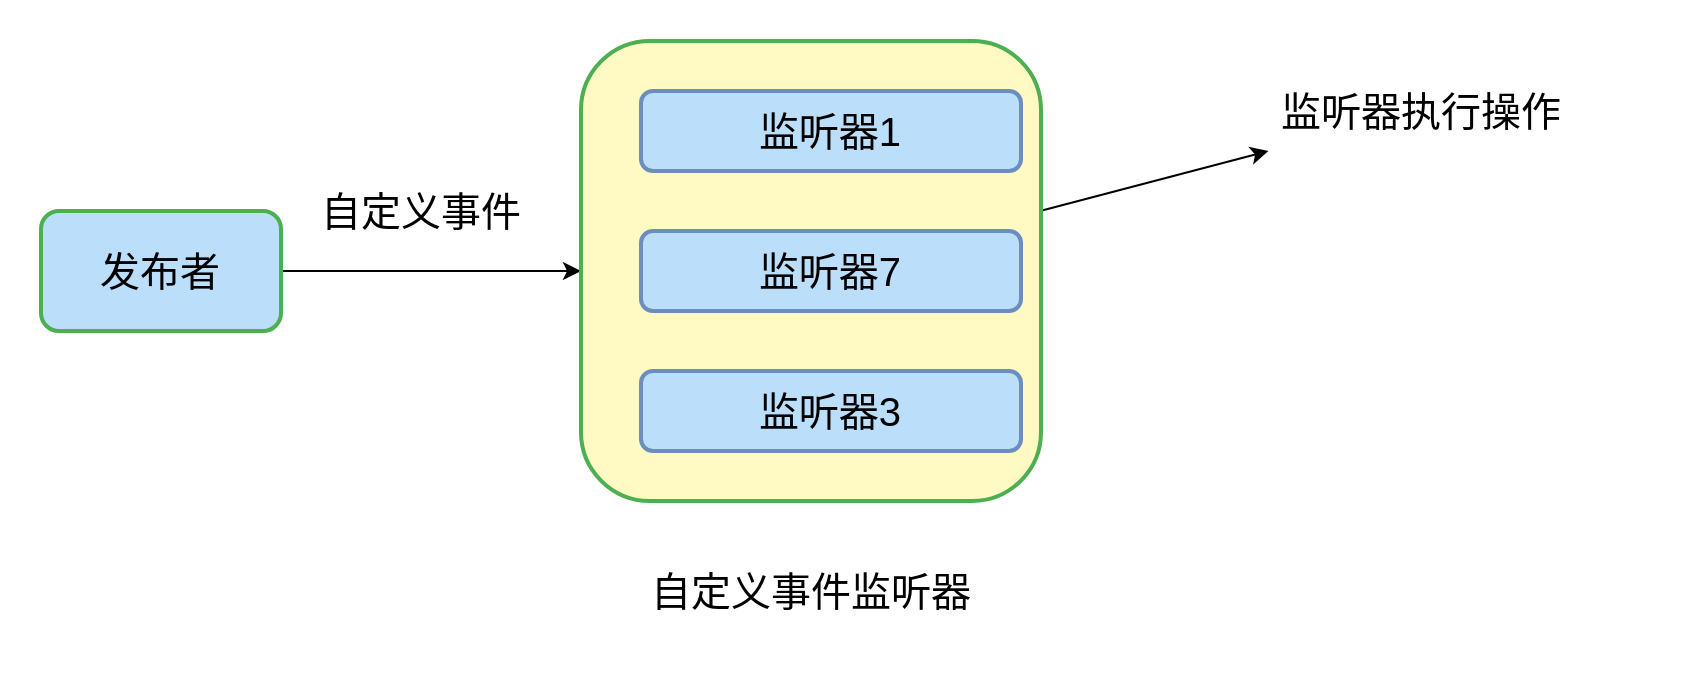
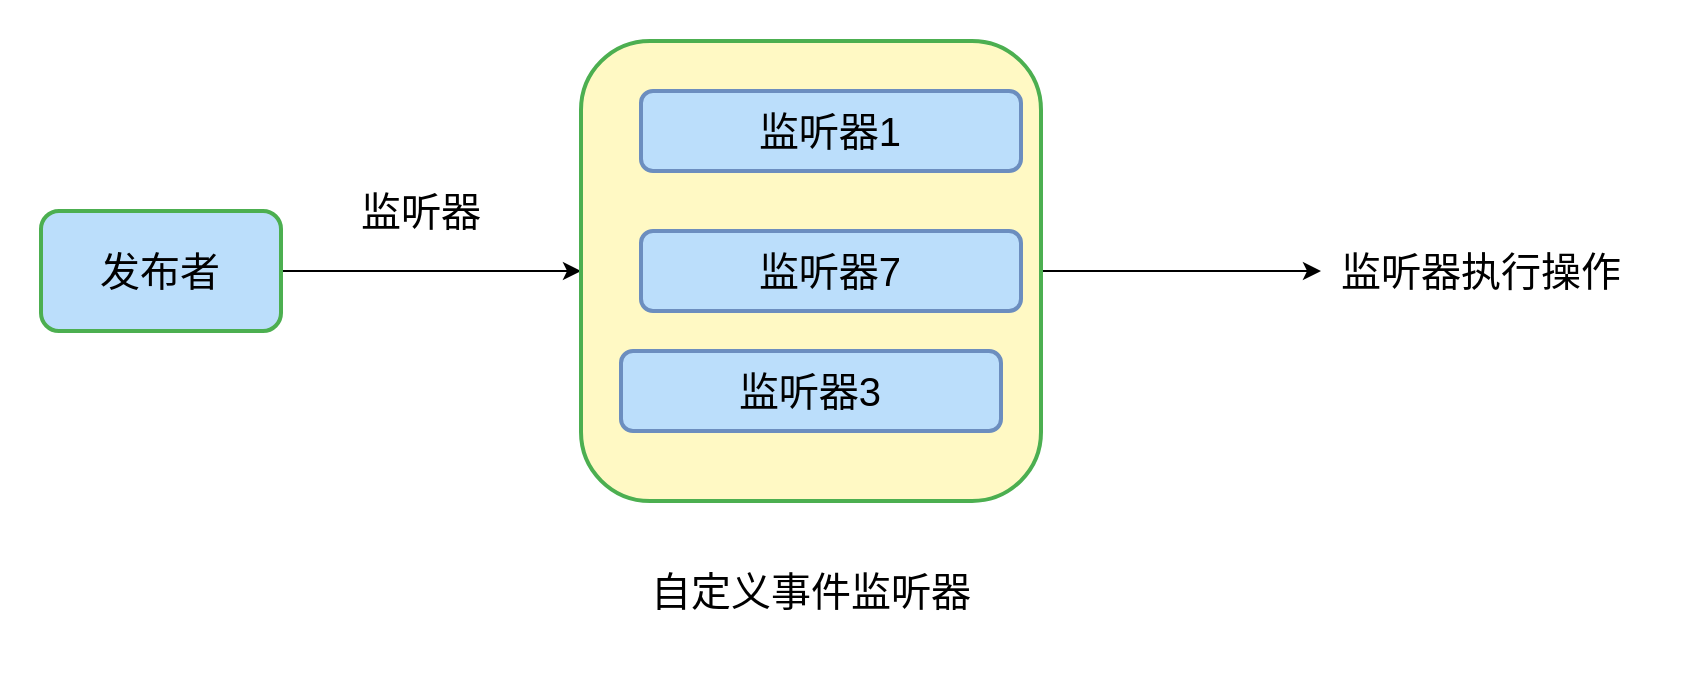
(1421, 111) -> (1481, 271)
(422, 211) -> (422, 211)
(831, 411) -> (811, 391)
